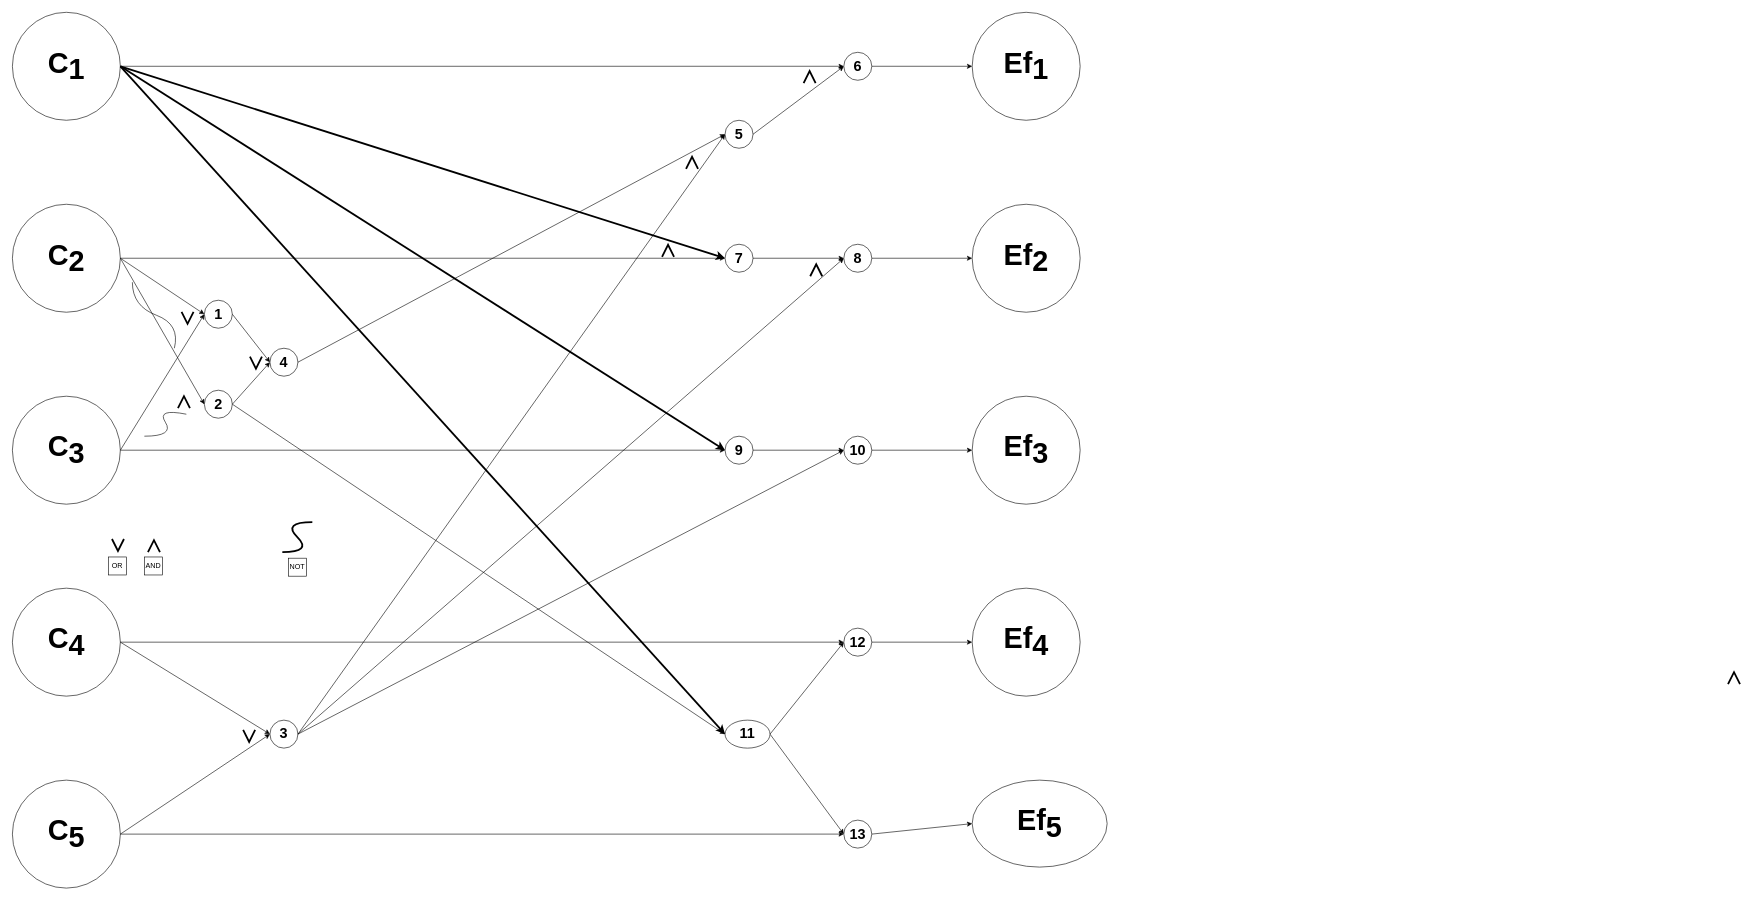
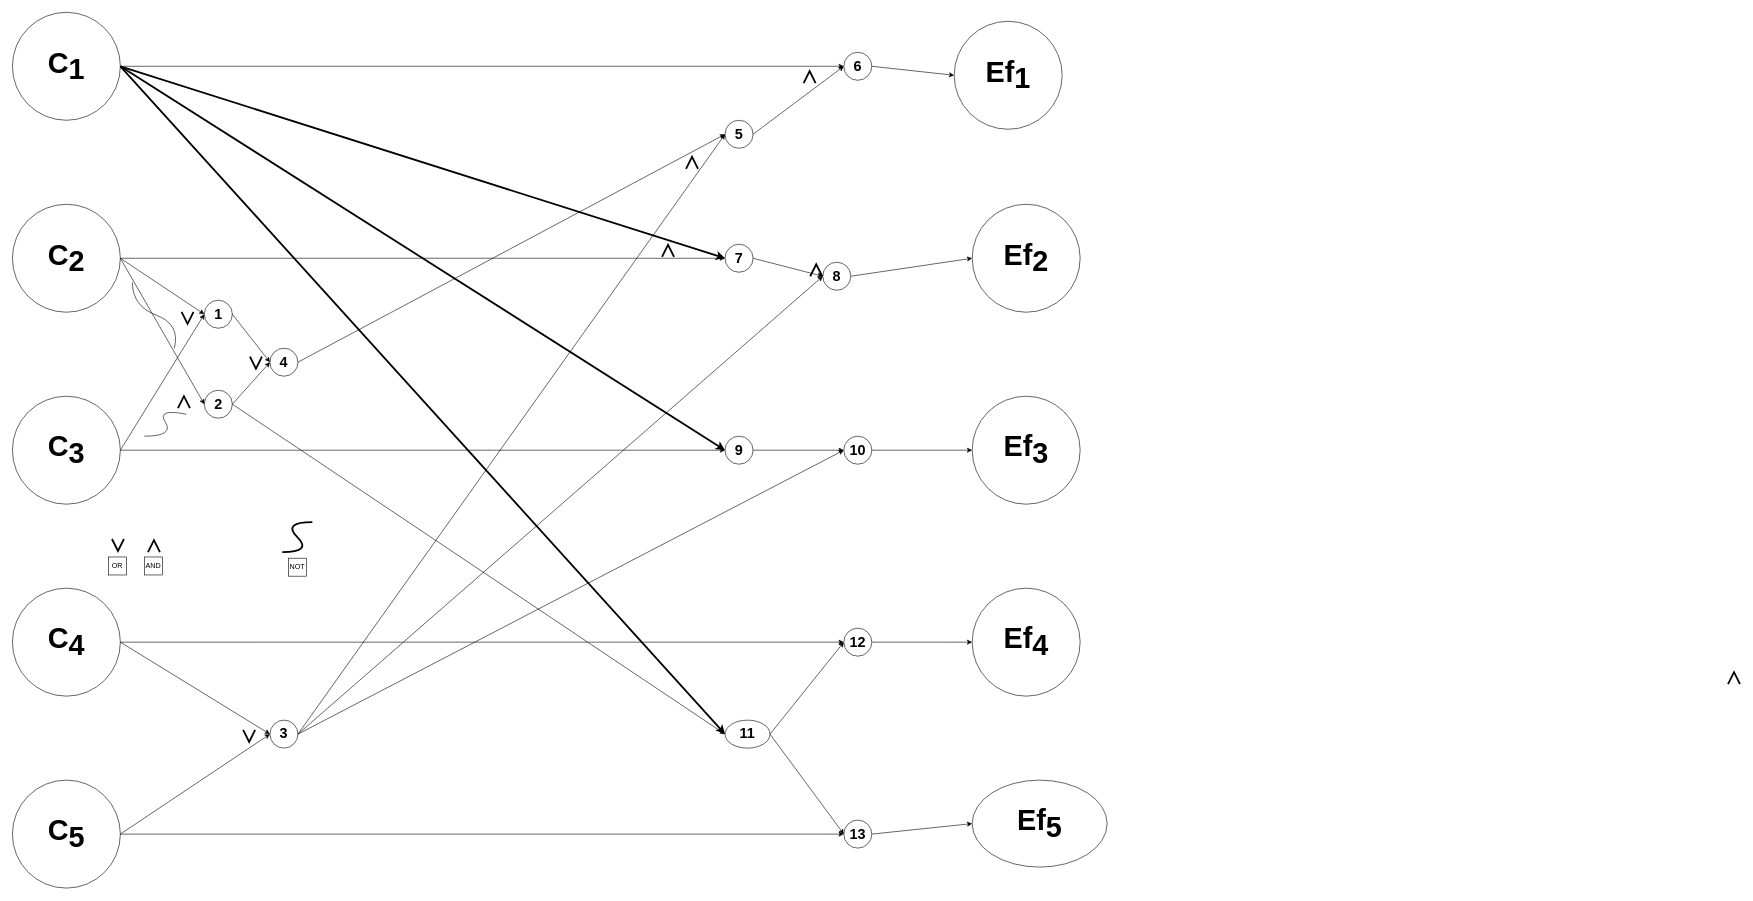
(1026, 66) -> (1008, 75)
(858, 258) -> (837, 276)
